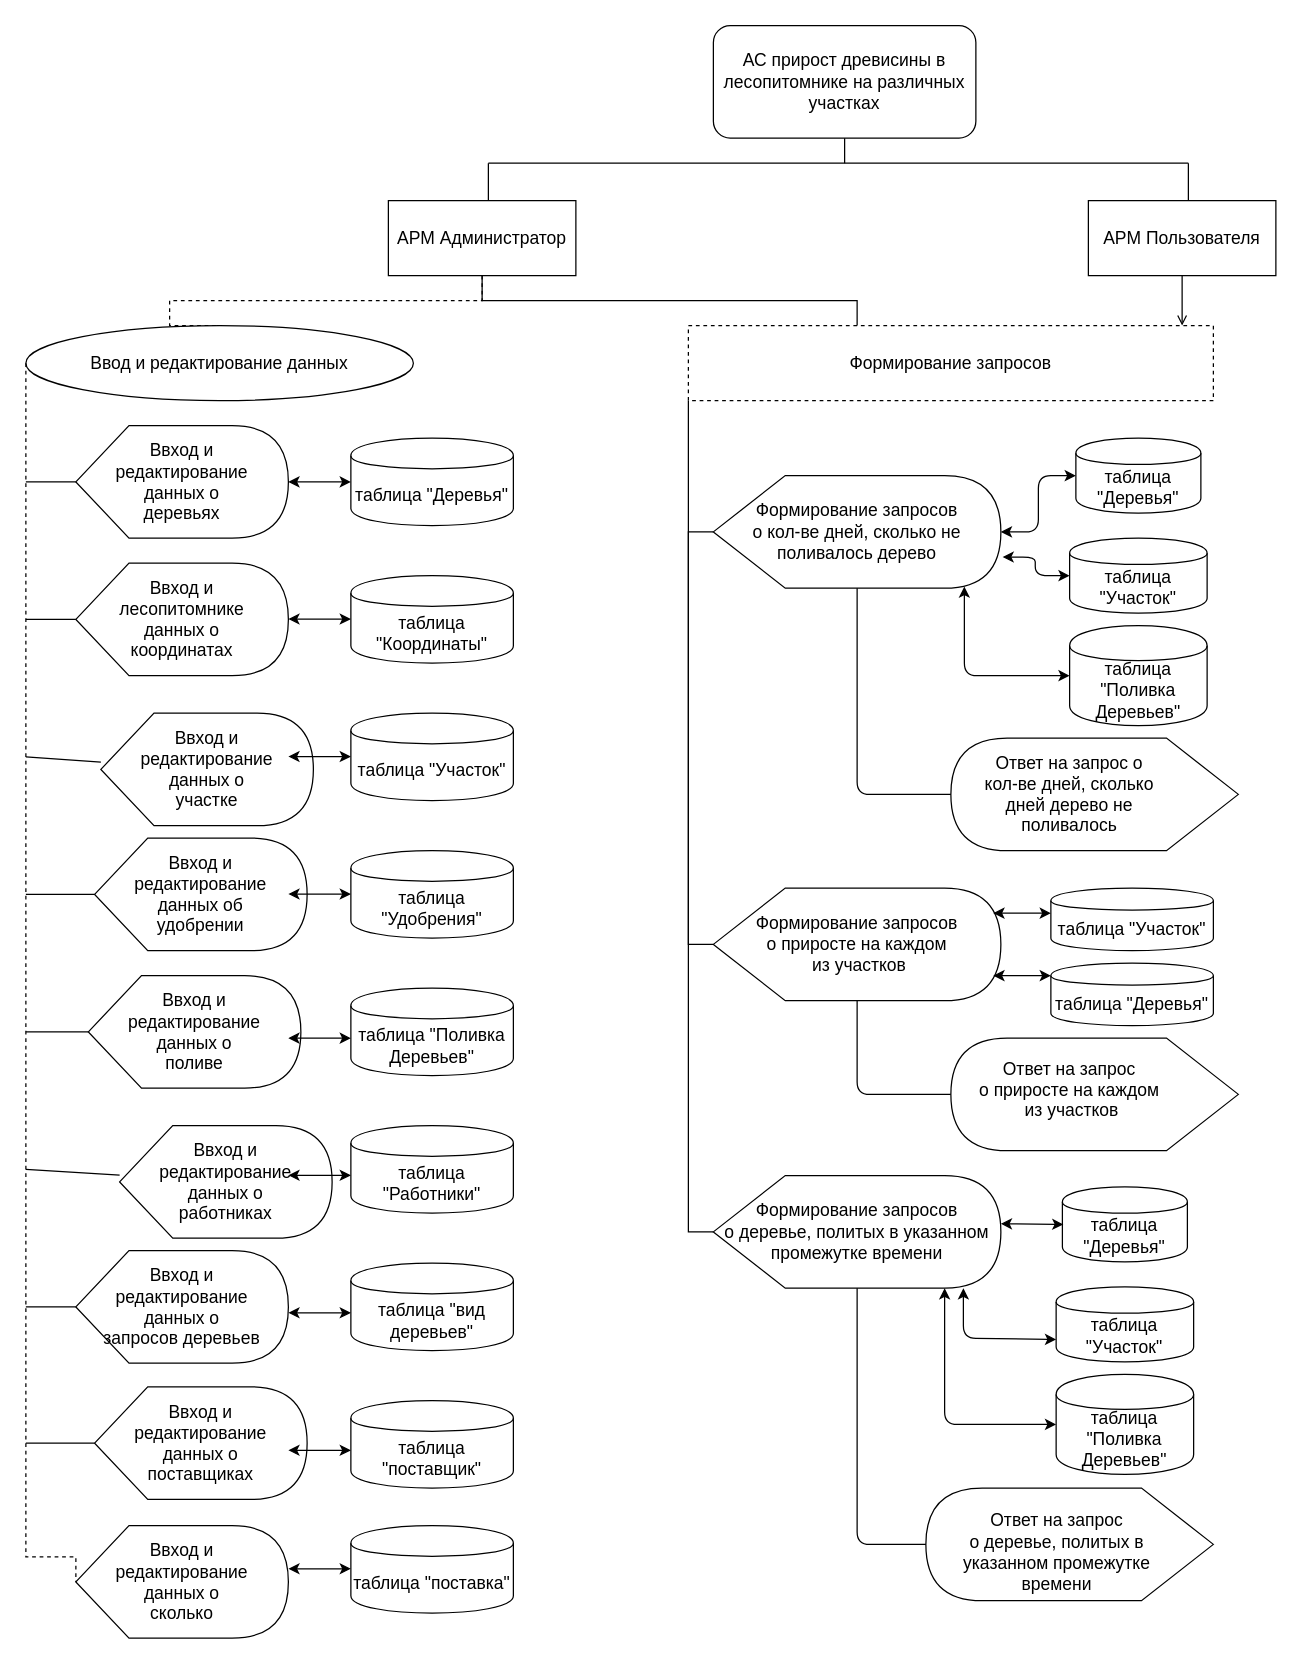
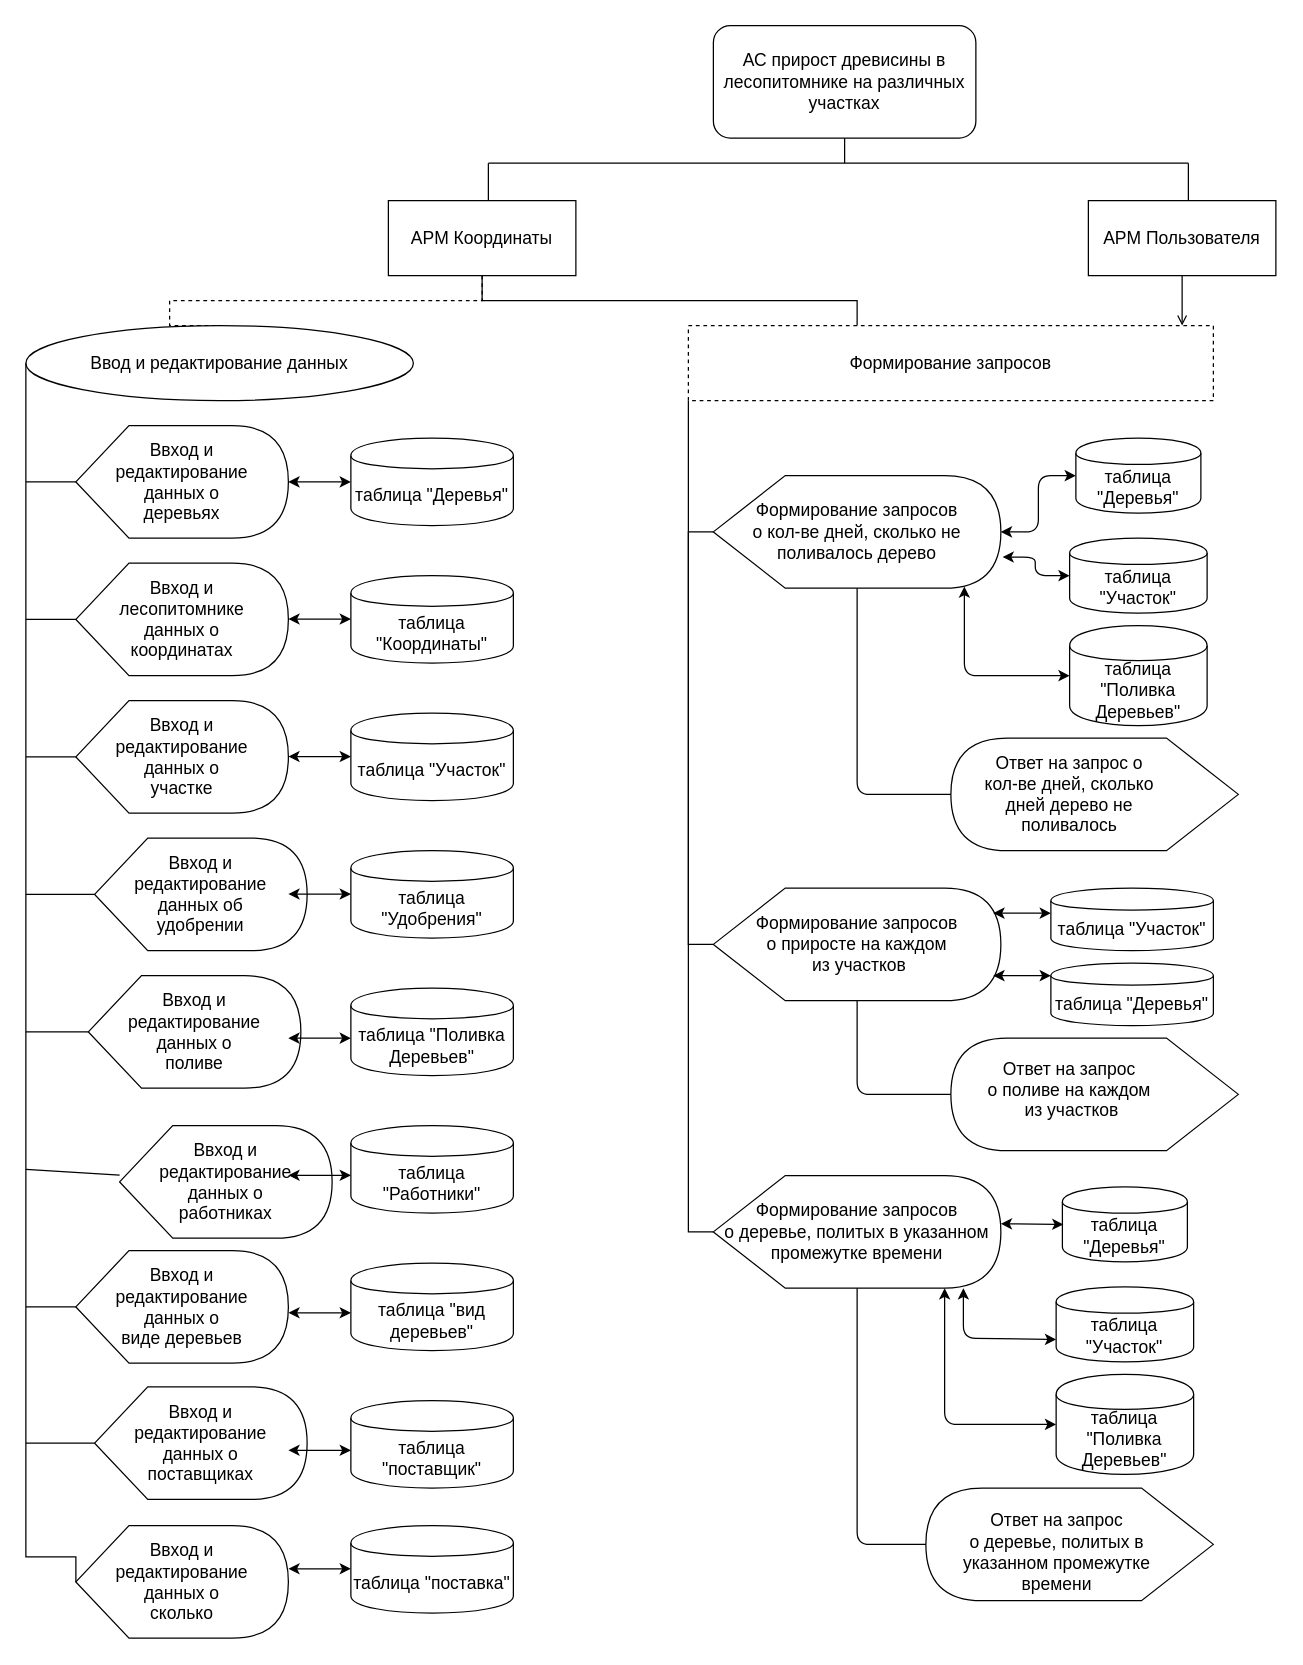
(482, 238) -> (482, 238)
(207, 769) -> (182, 757)
(26, 999) -> (26, 999)
(1069, 1079) -> (1069, 1079)
(182, 1307) -> (182, 1307)
